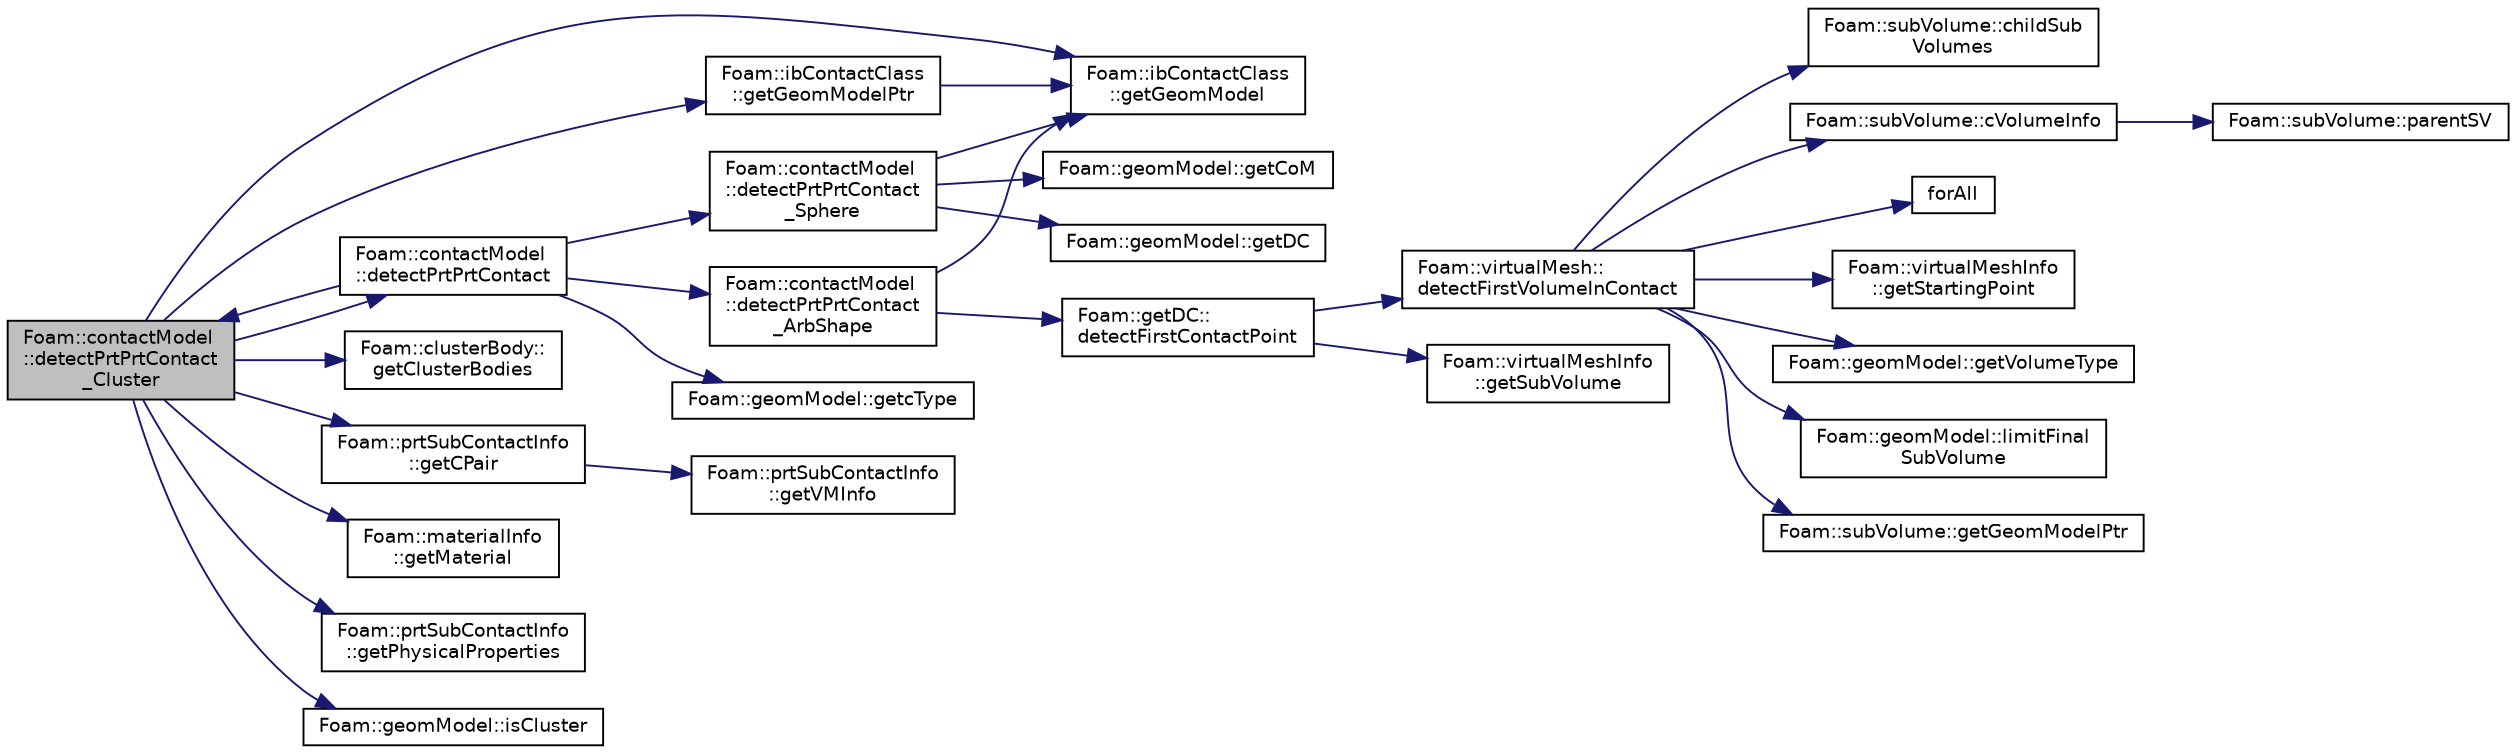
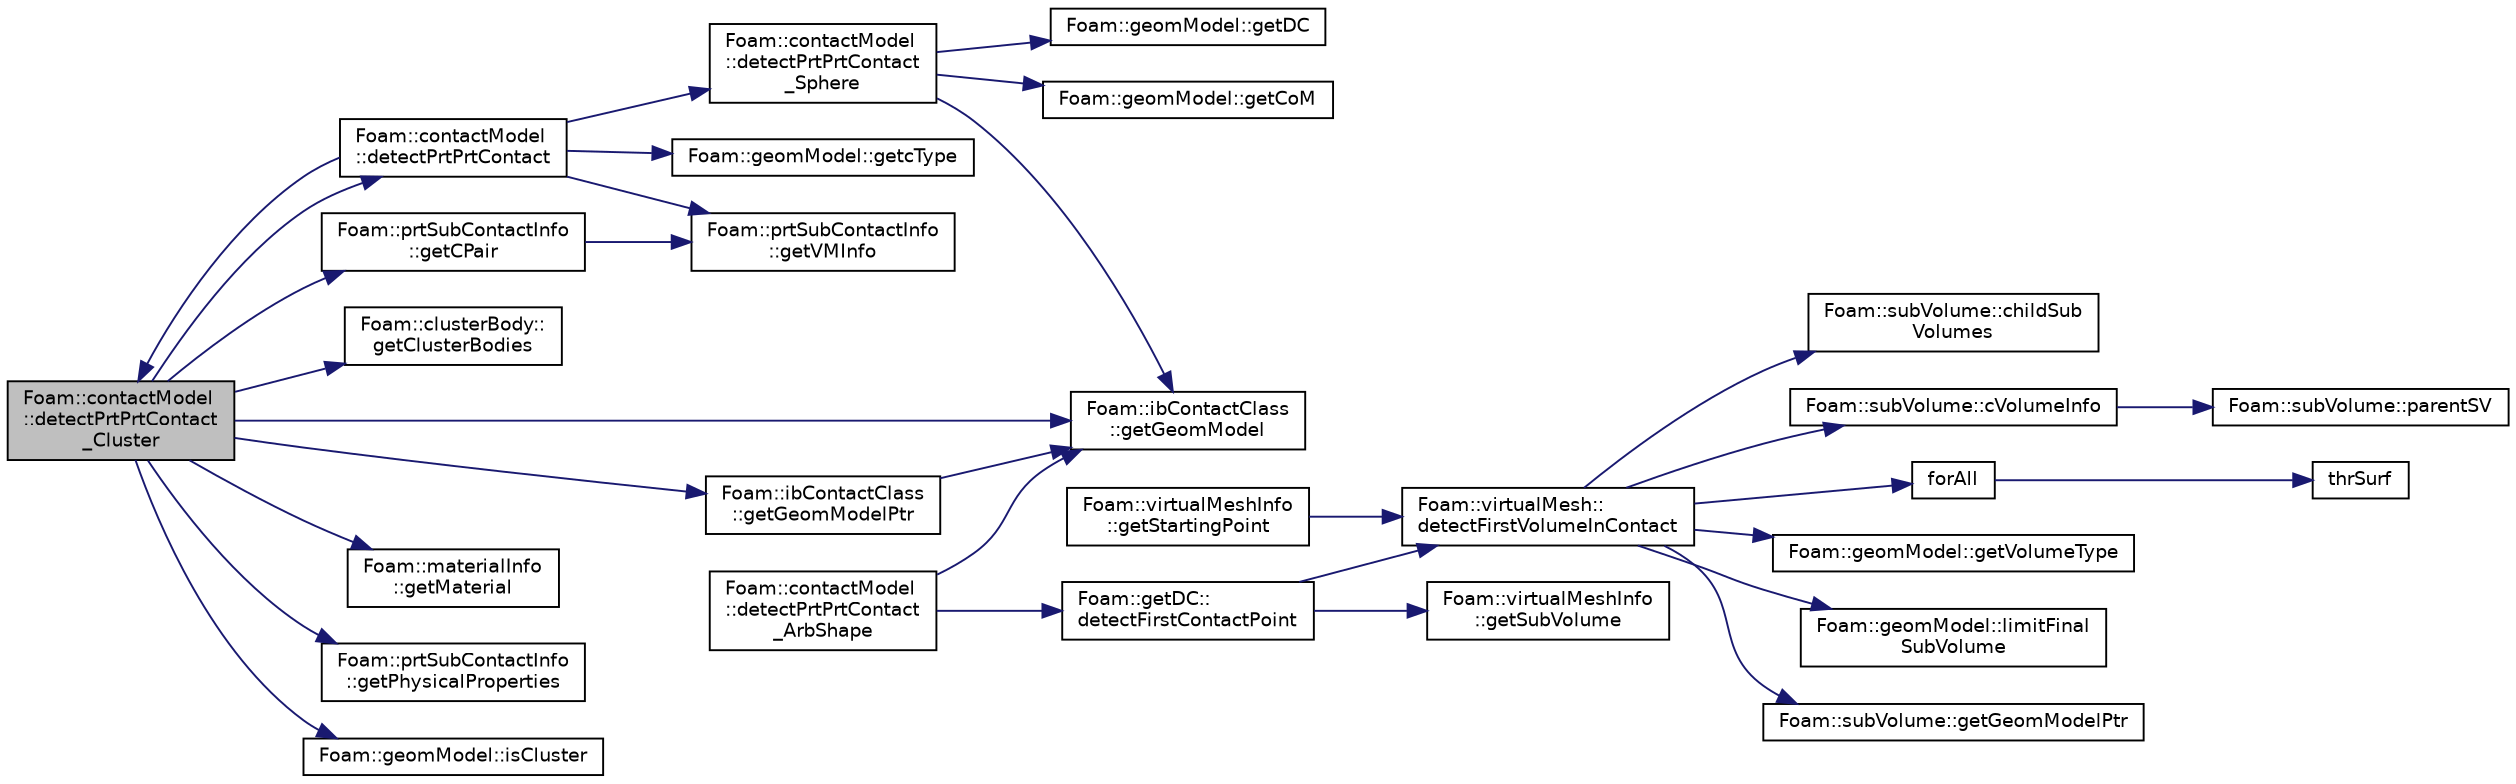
(1754, 279) -> (1346, 517)
(629, 285) -> (628, 192)
none -> (2361, 480)
